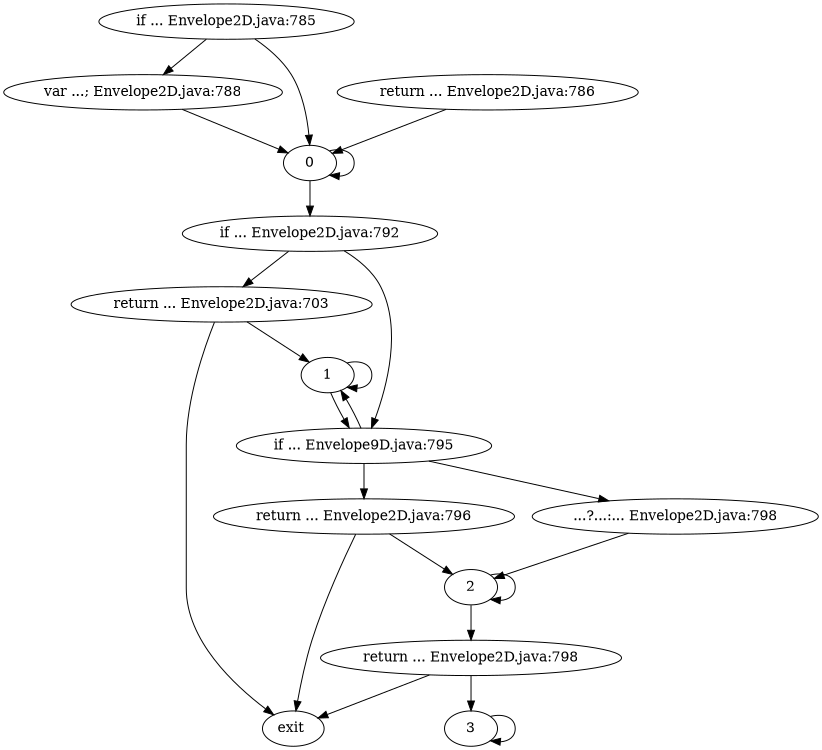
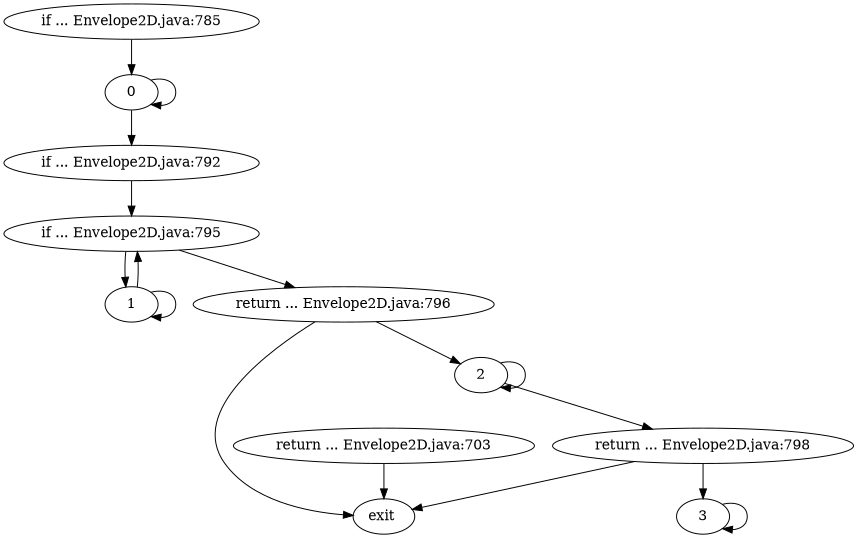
(143, 92) -> none
(488, 92) -> none
(270, 266) -> none
(274, 339) -> none
(364, 446) -> (132, 234)
(675, 517) -> none
